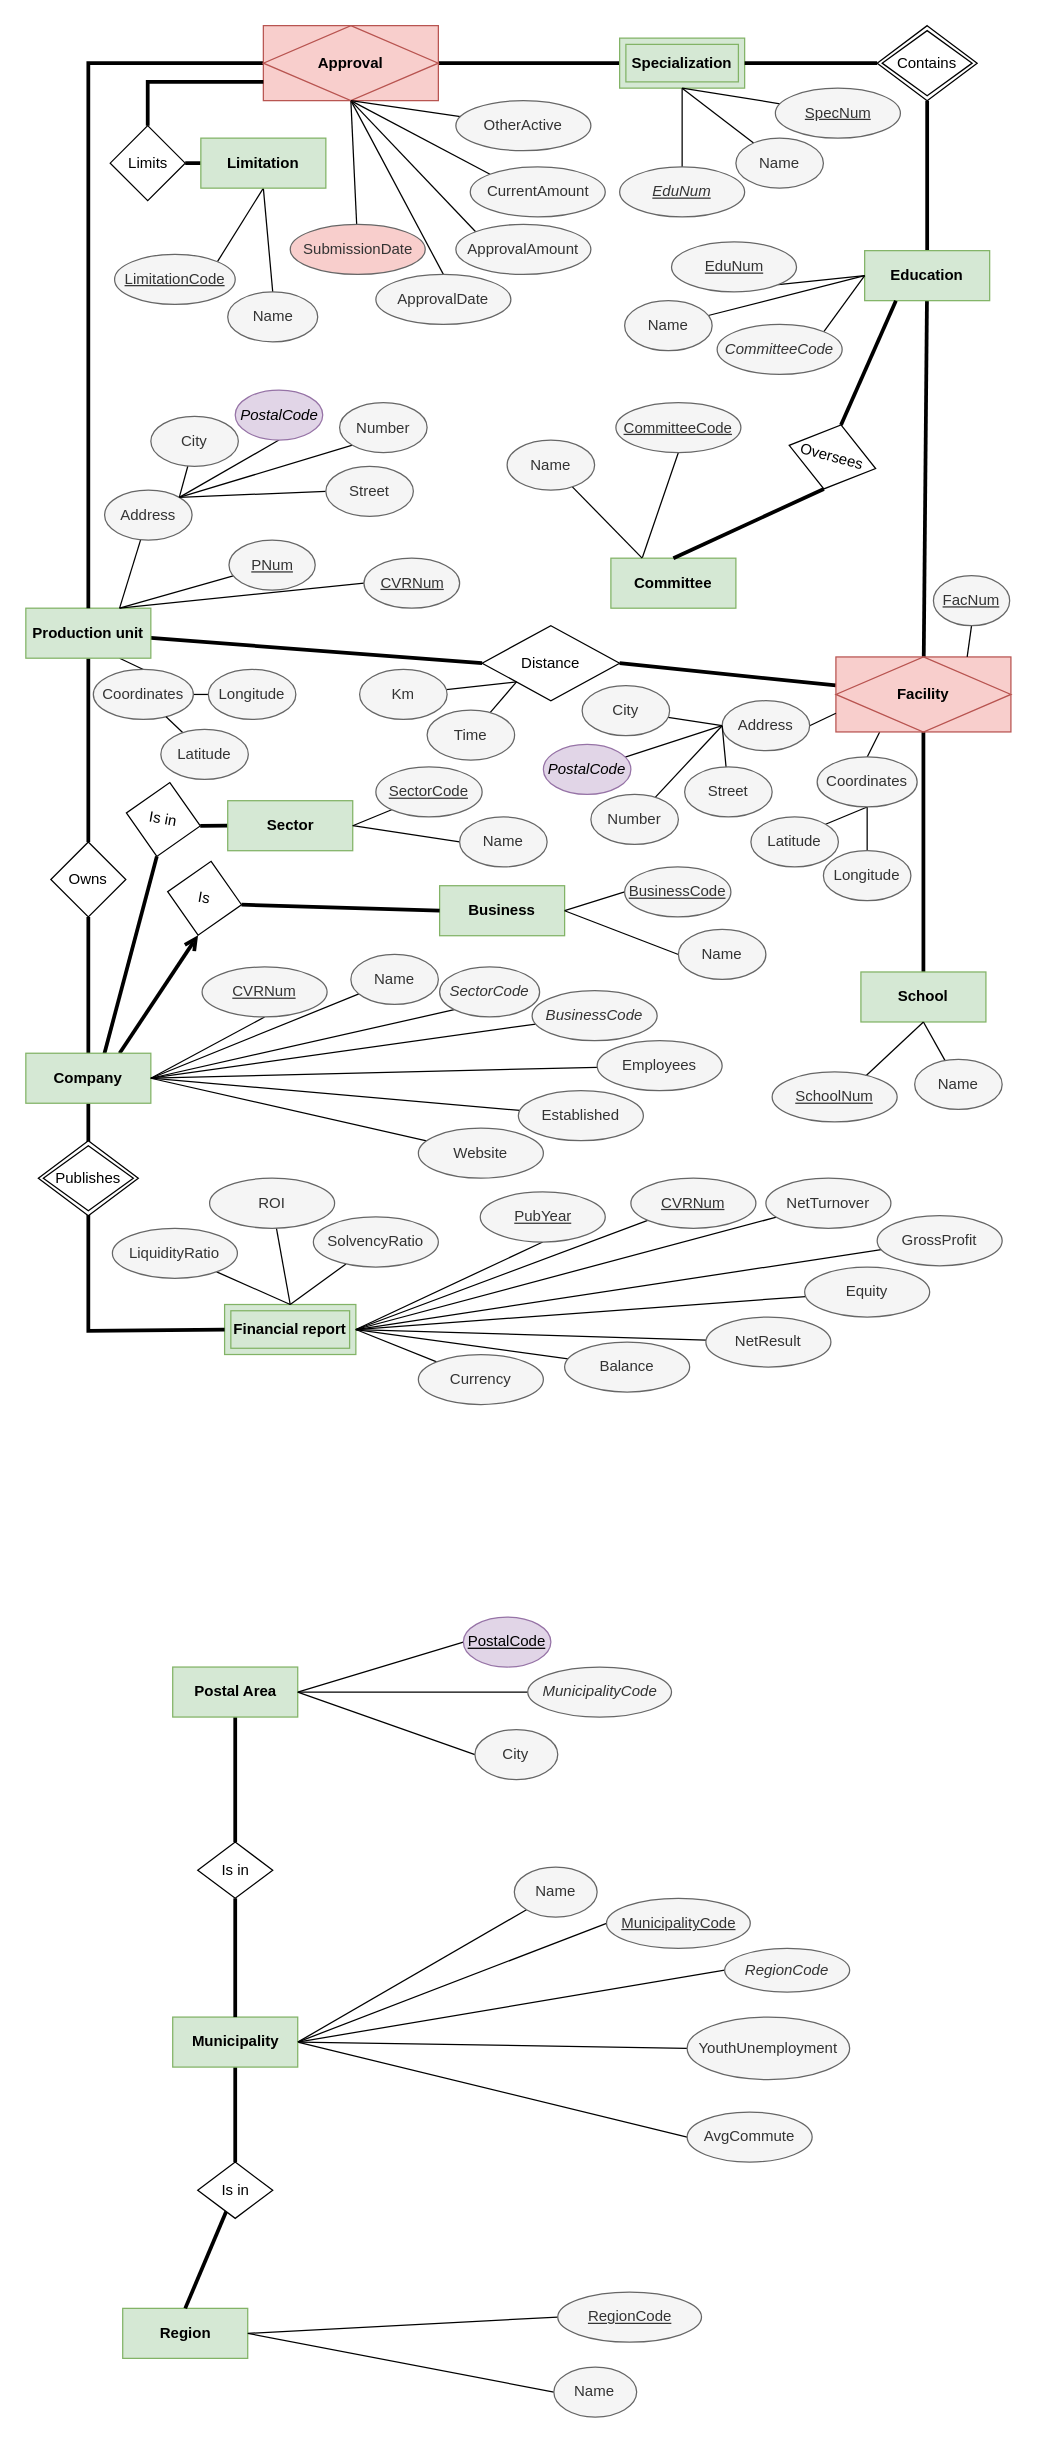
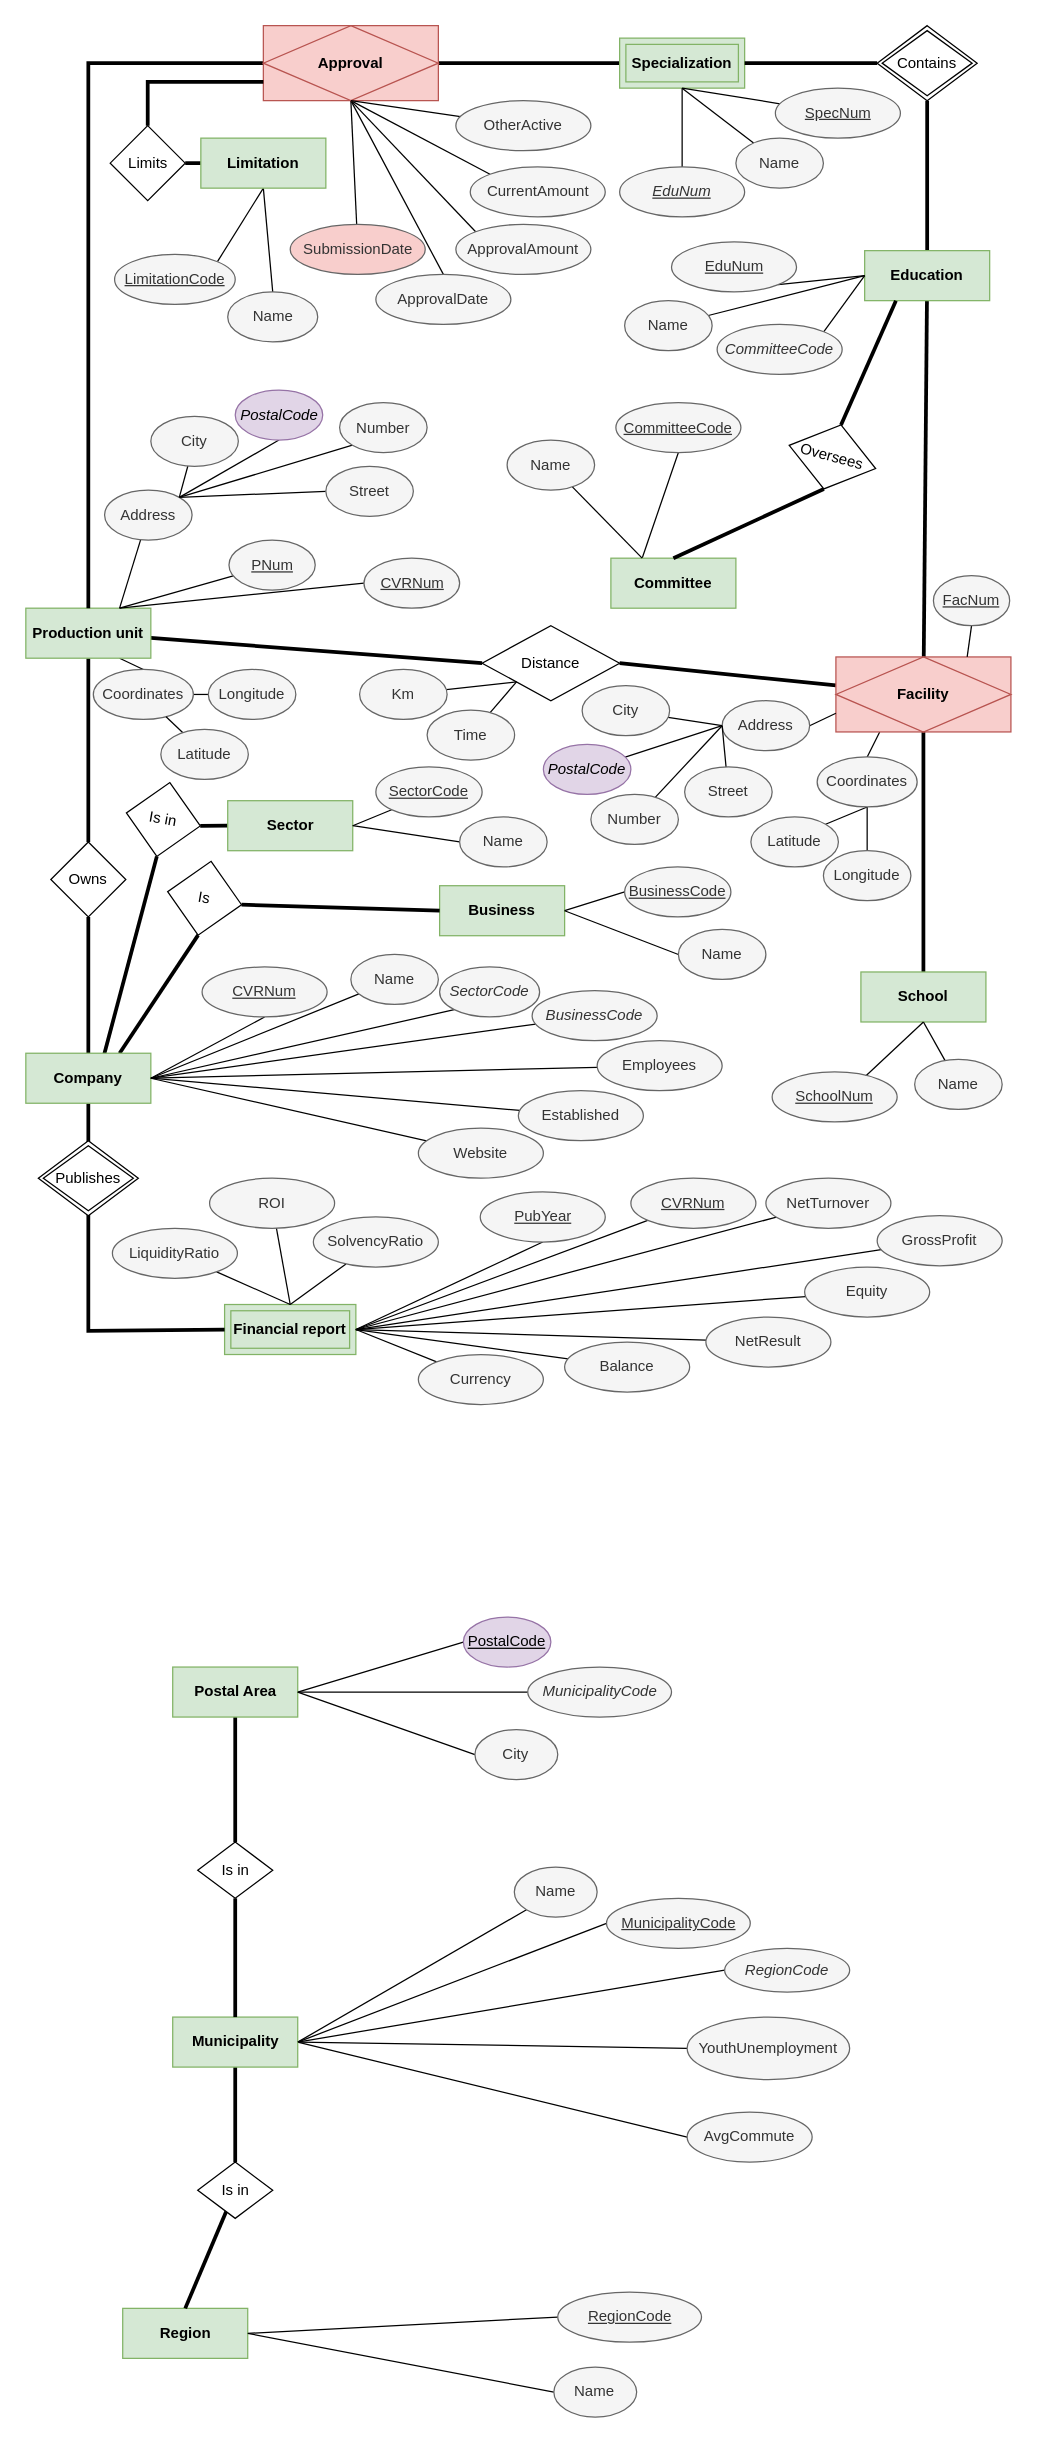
(192, 945) -> (193, 942)
